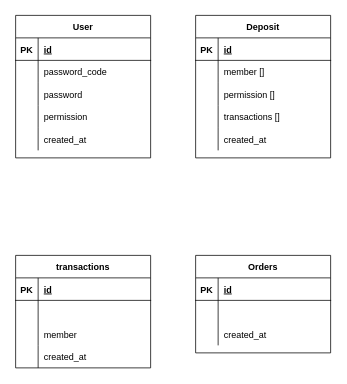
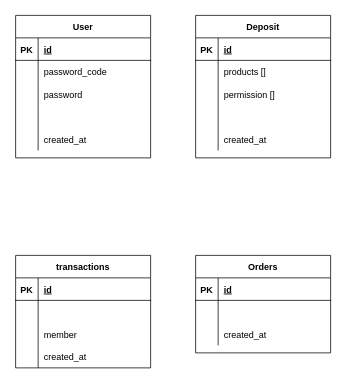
(245, 72) -> (250, 72)
(94, 117) -> none
(274, 117) -> none
